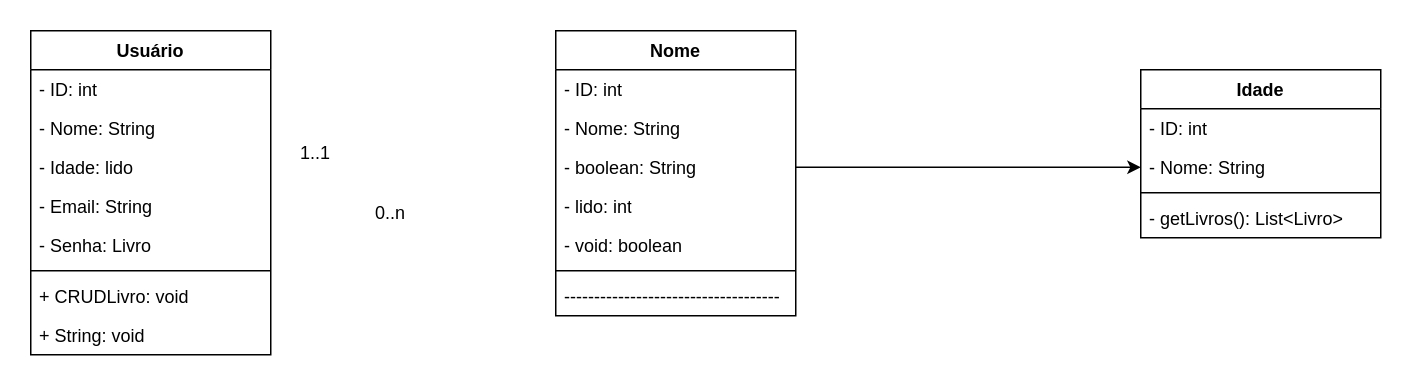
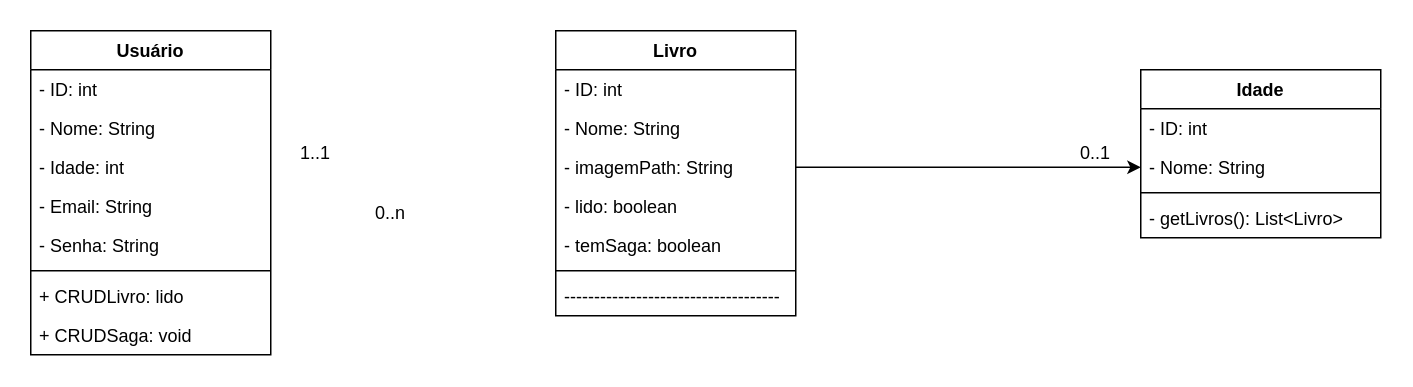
(676, 52) -> (676, 52)
none -> (1096, 154)
(94, 169) -> (91, 169)
(639, 169) -> (654, 169)
(606, 208) -> (626, 208)
(101, 247) -> (106, 247)
(629, 247) -> (646, 247)
(114, 298) -> (111, 298)
(99, 337) -> (111, 337)
